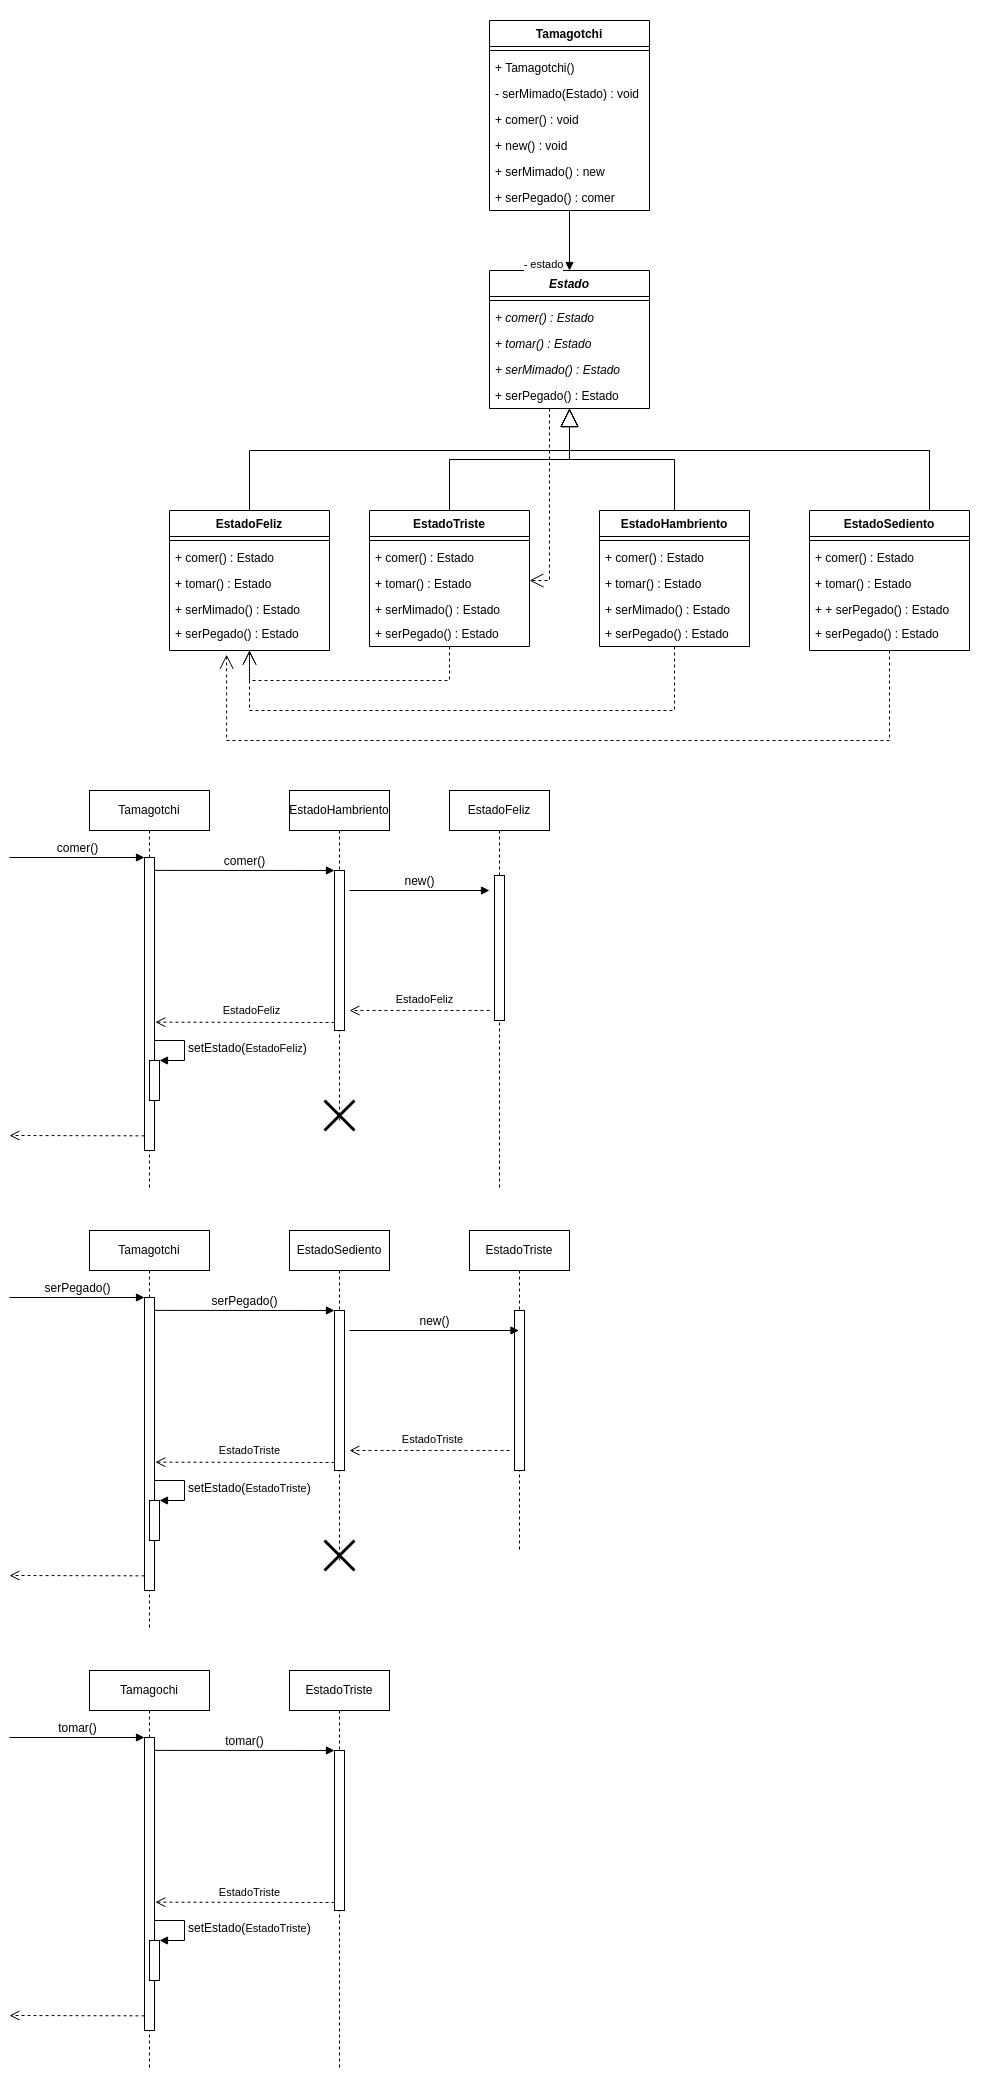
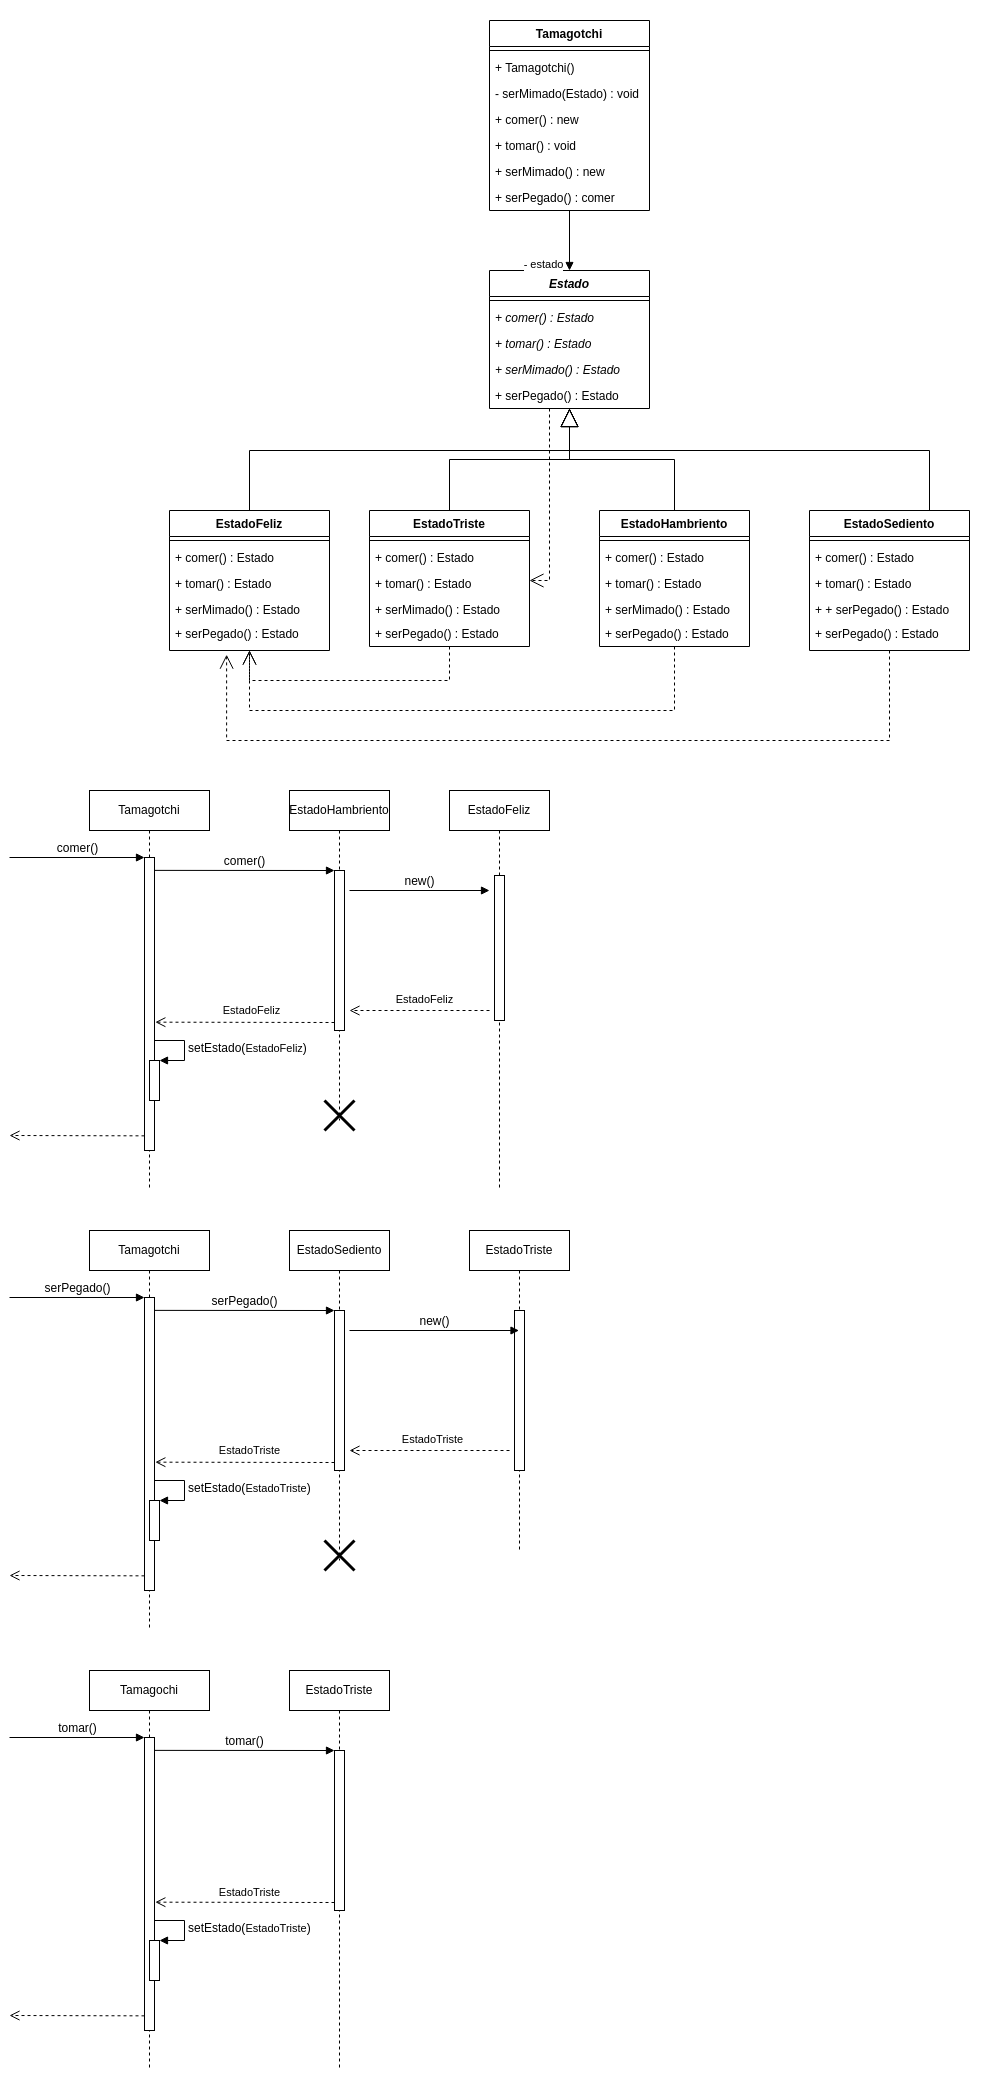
(541, 120) -> (539, 120)
(534, 146) -> (541, 146)
